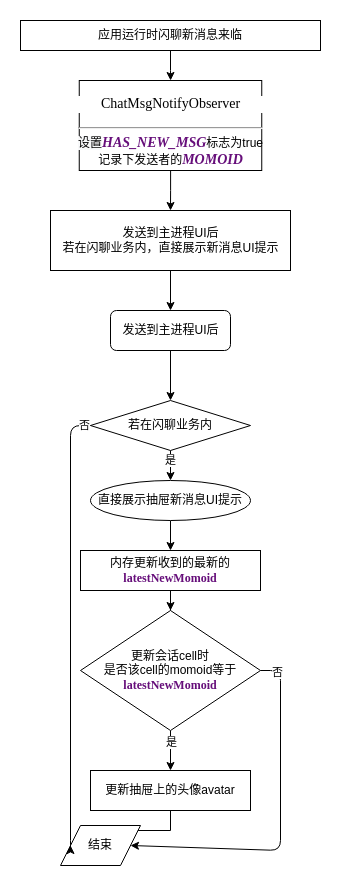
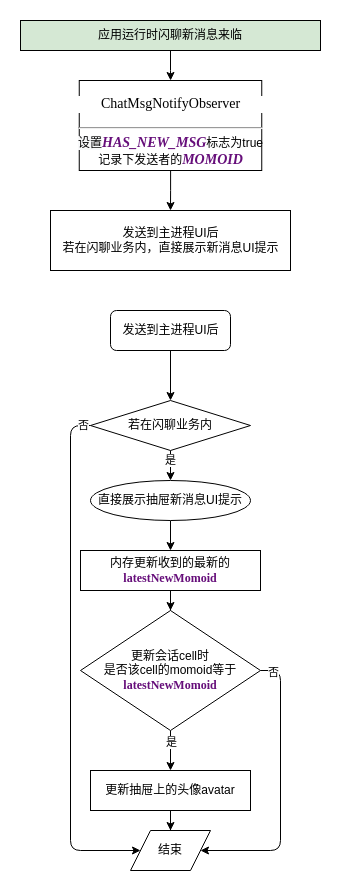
(171, 36) -> (171, 36)
(171, 287) -> none
(101, 846) -> (171, 851)
